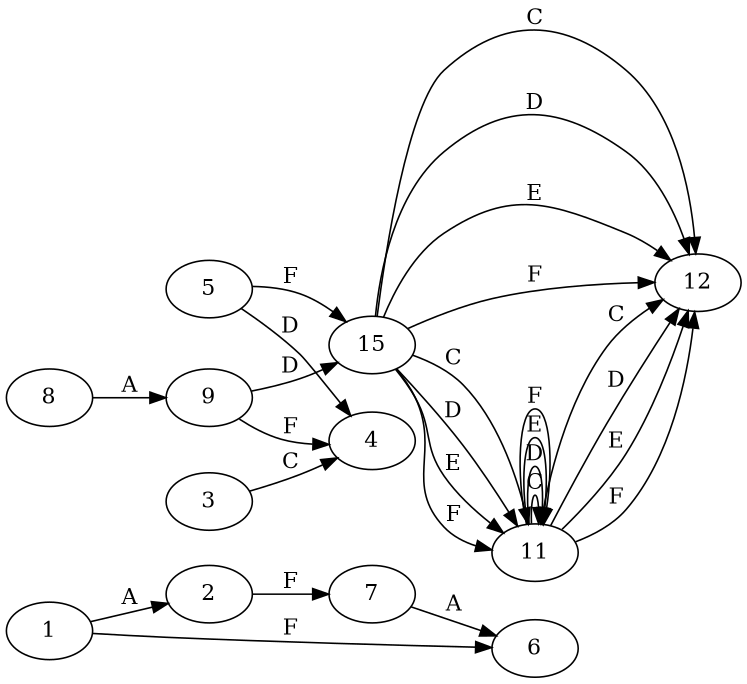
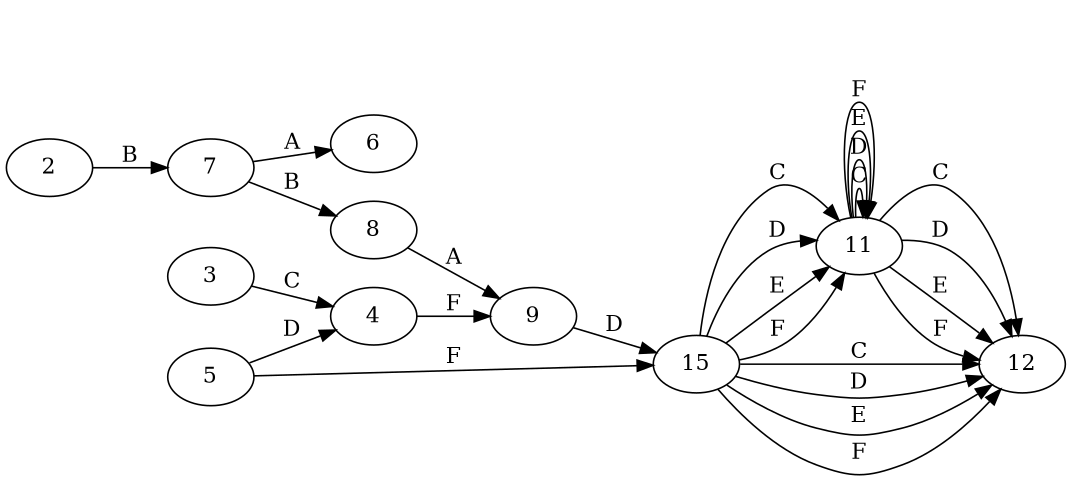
none -> (285, 196)
(274, 437) -> (445, 316)
(291, 582) -> (130, 156)
(50, 631) -> none
